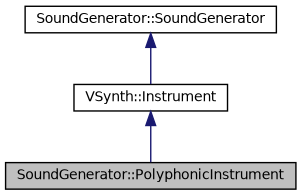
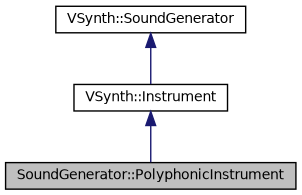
(151, 20) -> (151, 20)
